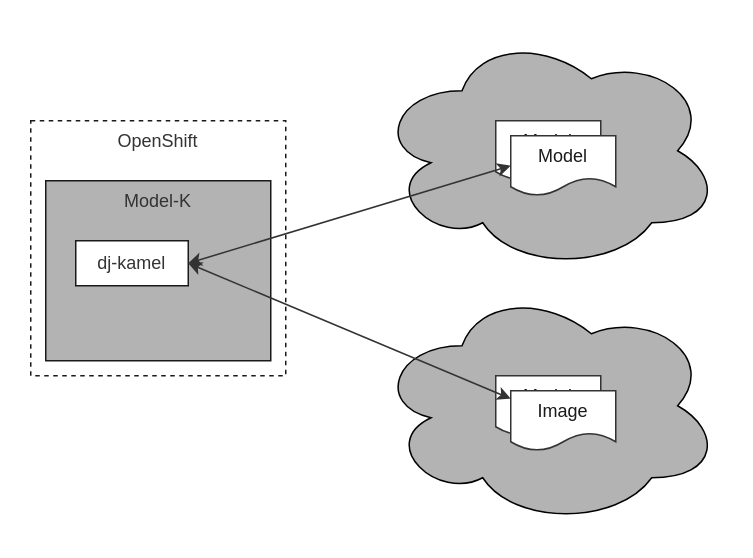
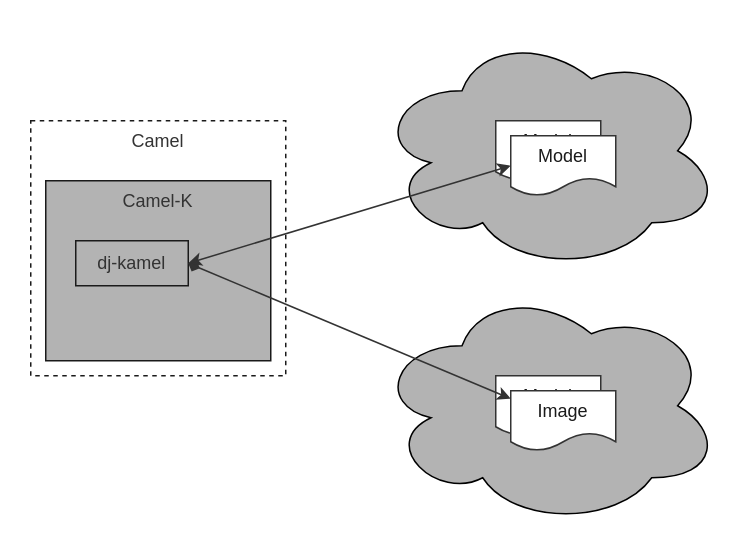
(158, 142) -> (158, 142)
(158, 202) -> (158, 202)
(132, 263) -> (132, 263)
(198, 267) -> (199, 268)
